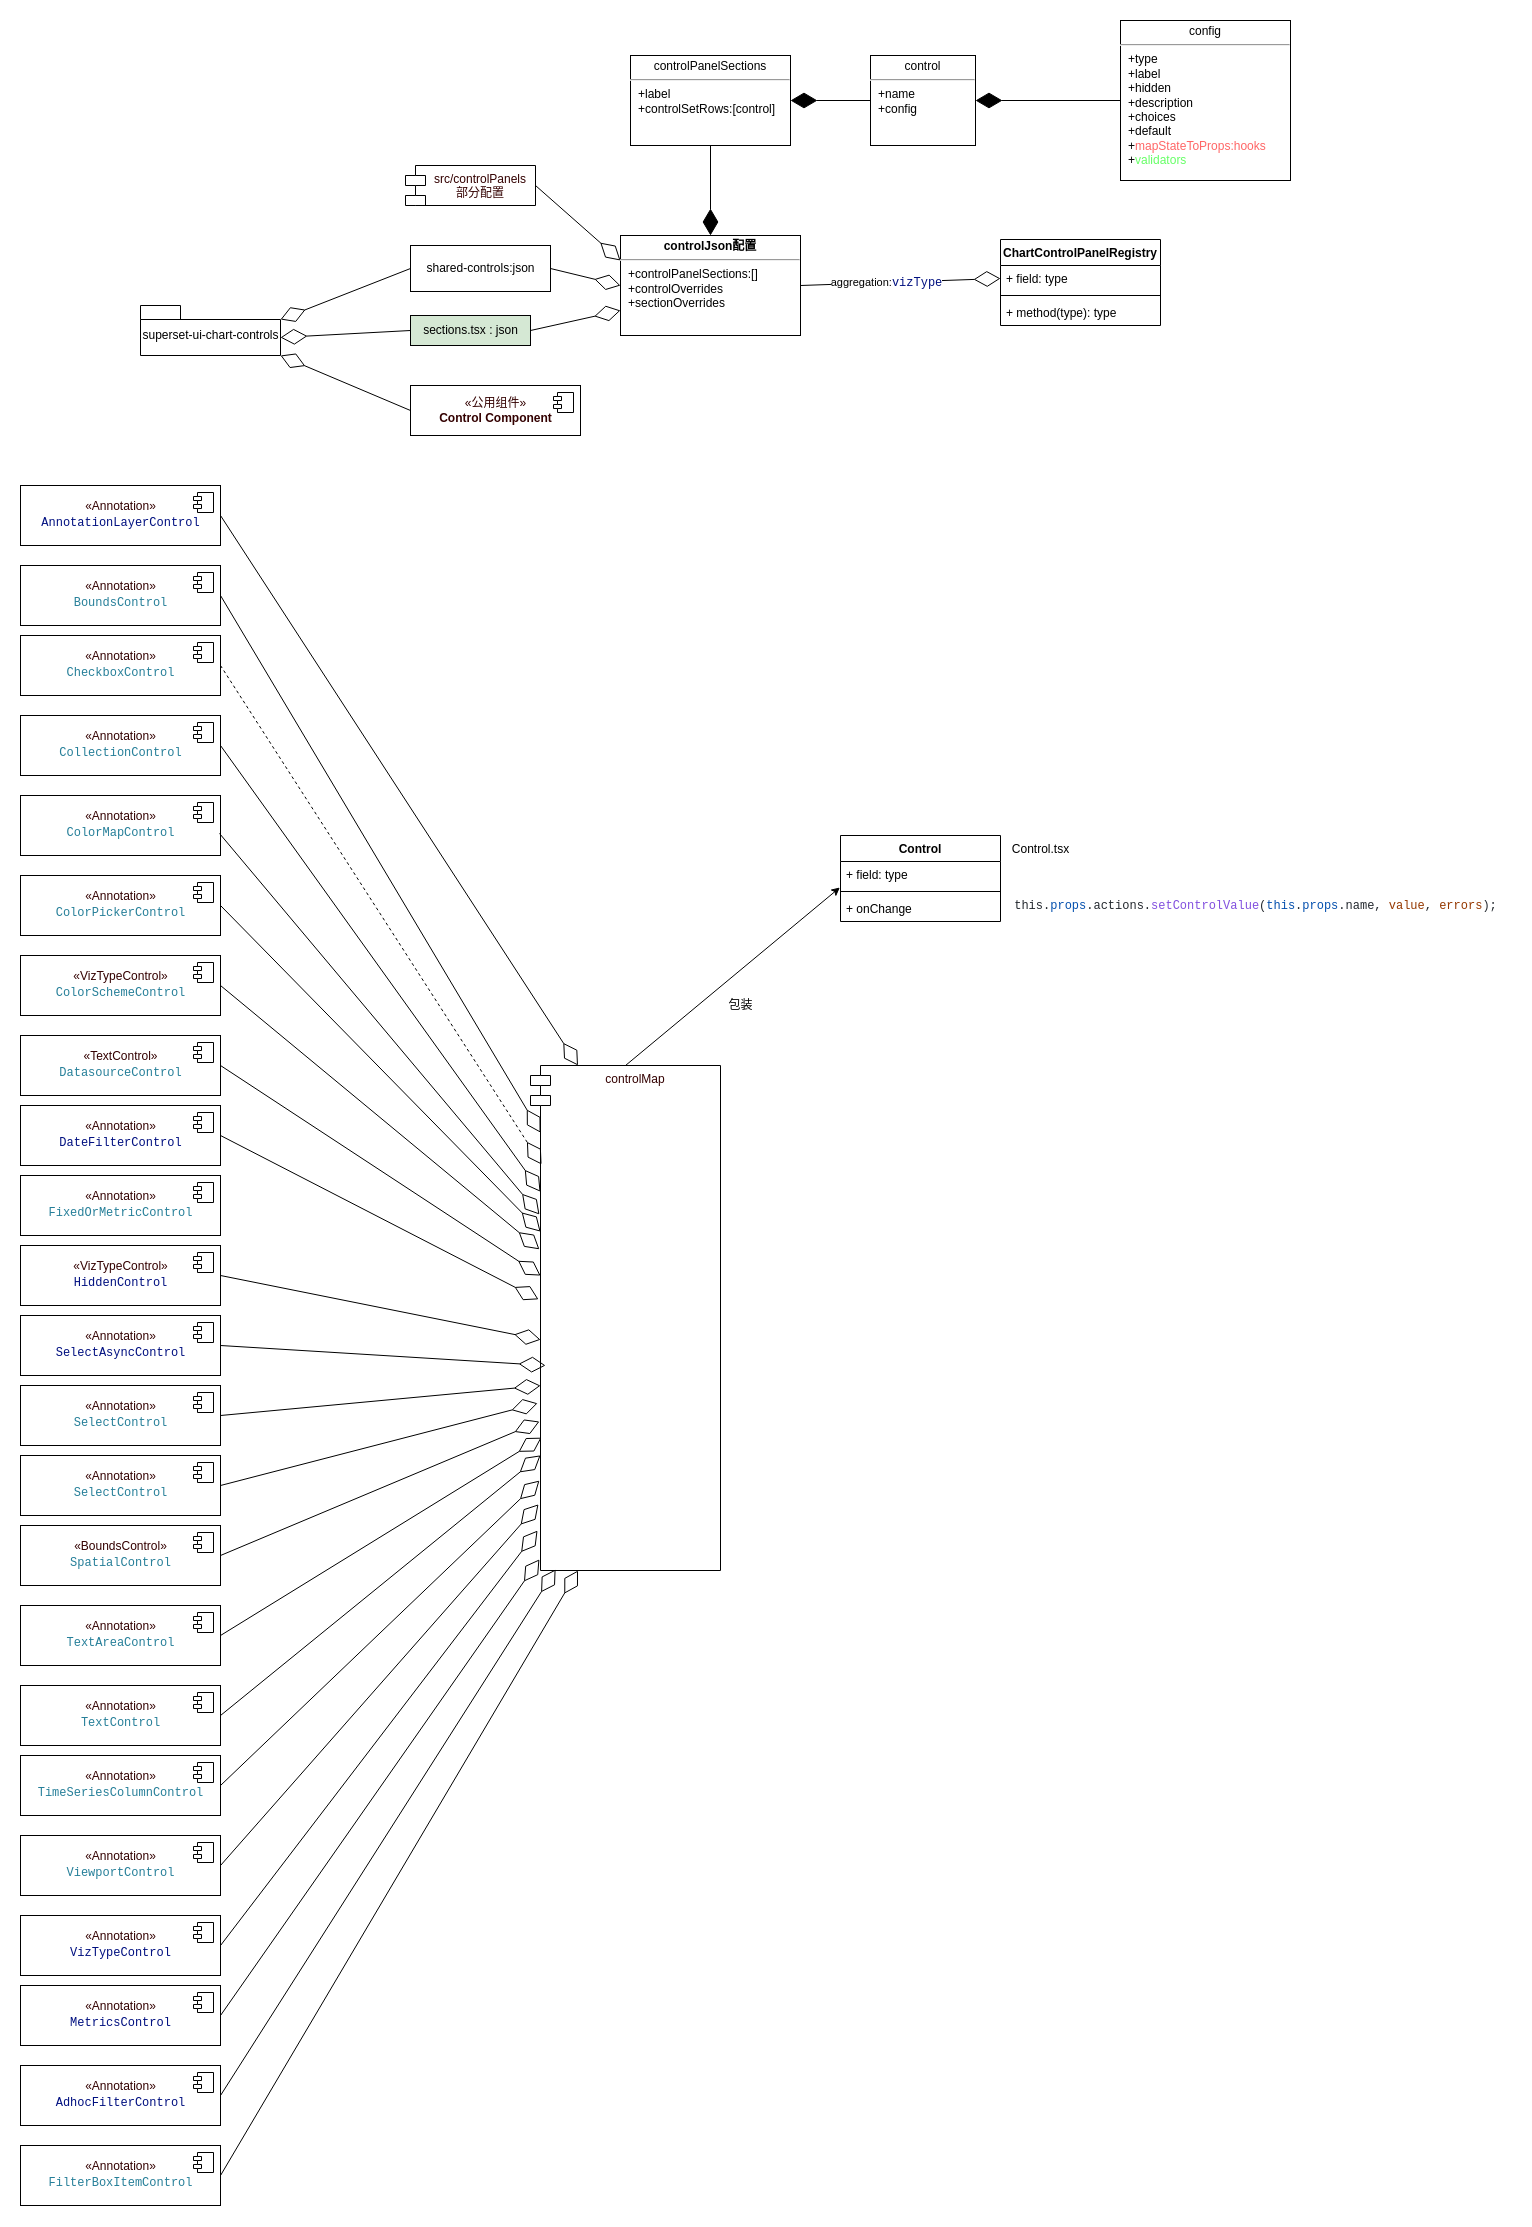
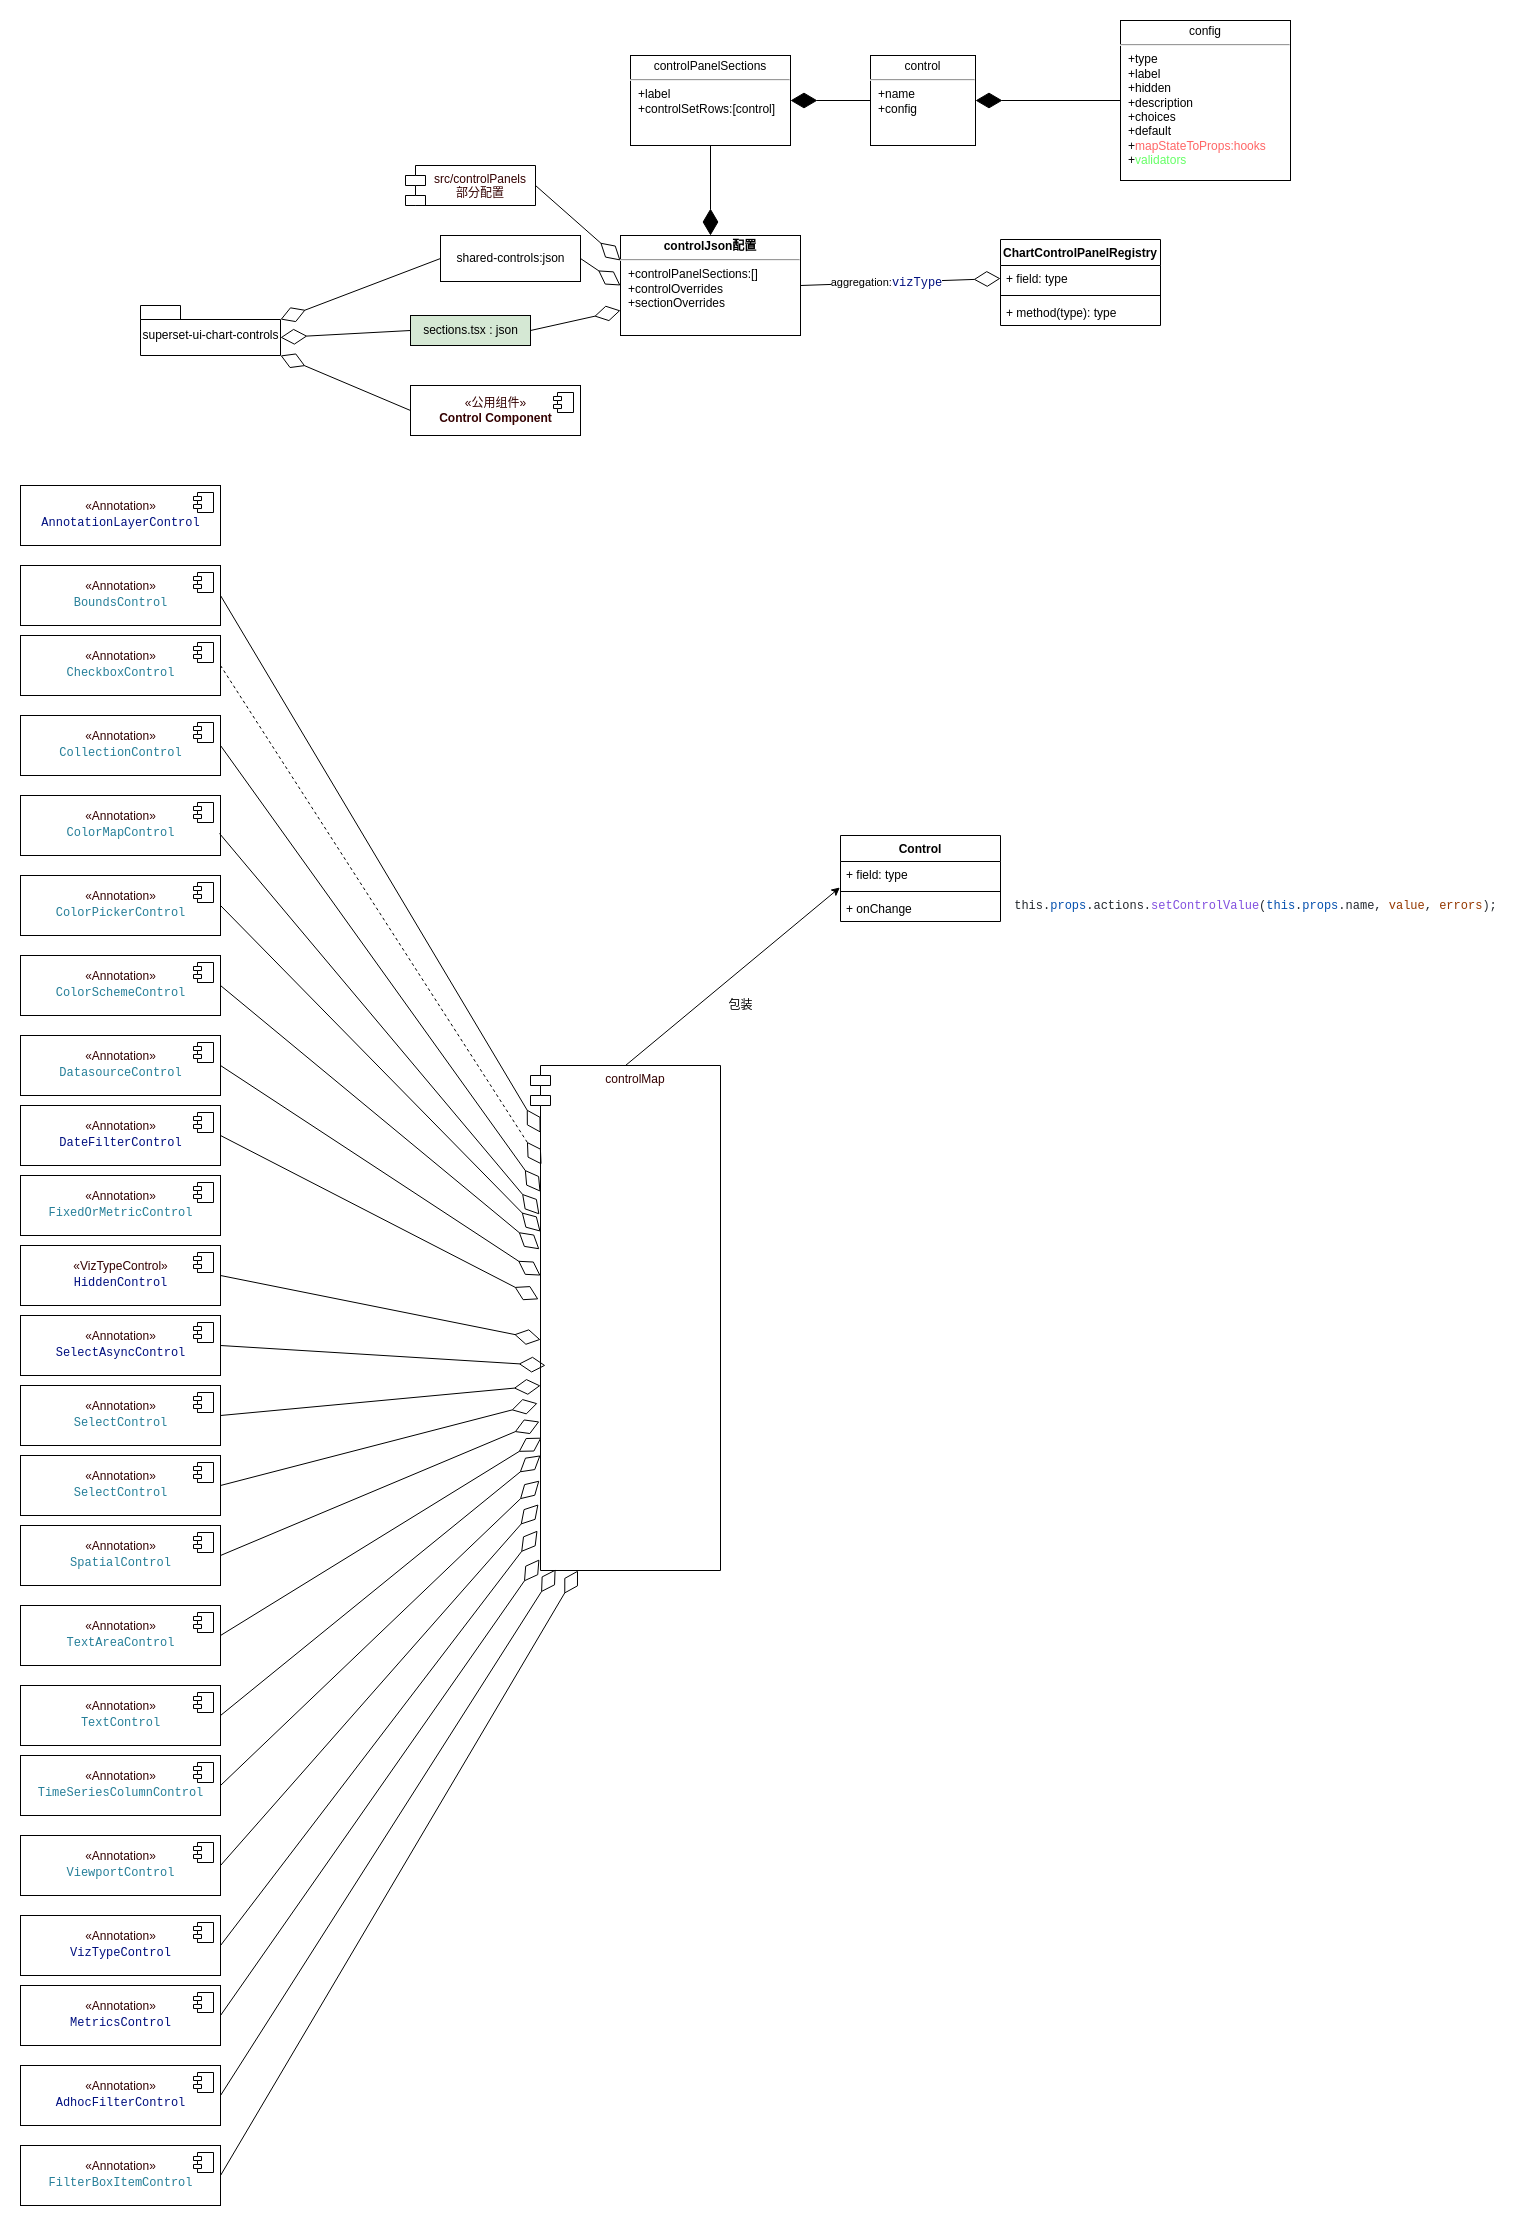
(481, 269) -> (511, 259)
(392, 779) -> none
(1041, 850) -> none
(121, 986) -> (121, 986)
(121, 1066) -> (121, 1066)
(121, 1556) -> (121, 1556)
